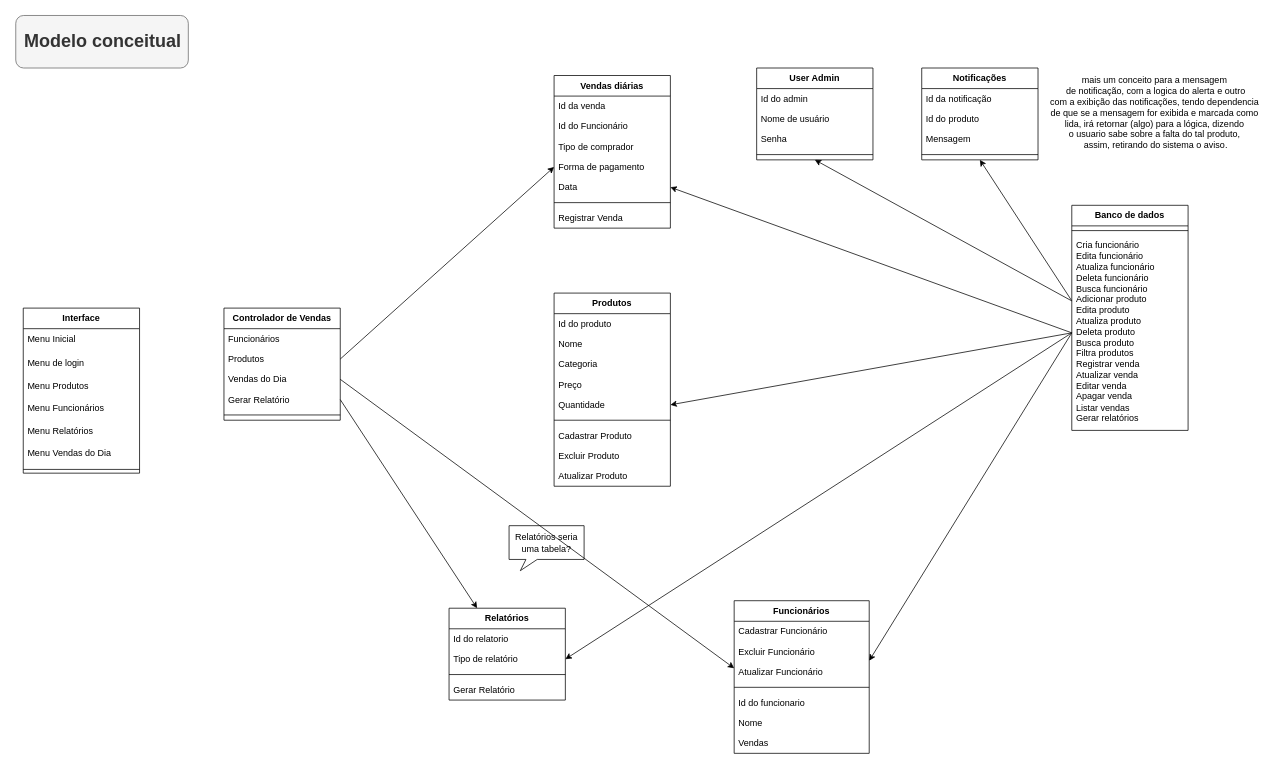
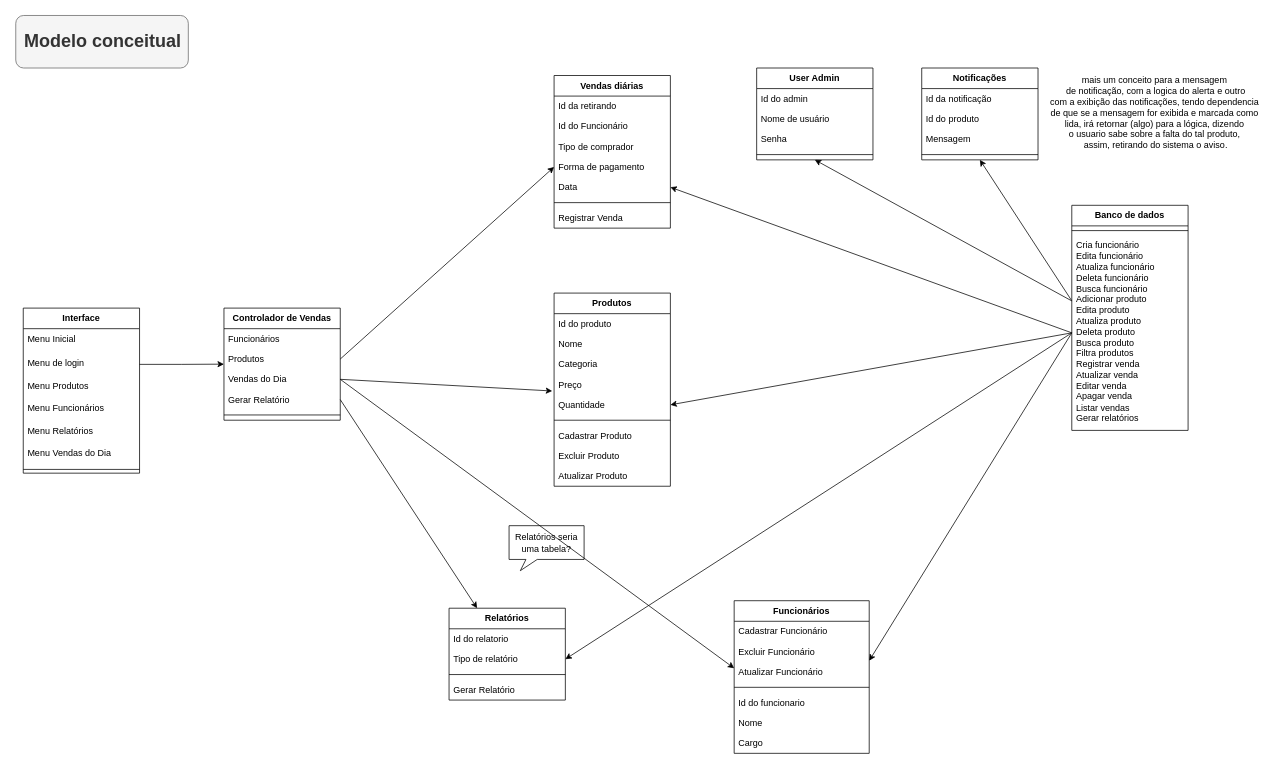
(583, 106) -> (592, 106)
none -> (180, 364)
none -> (445, 385)
(753, 743) -> (751, 743)
